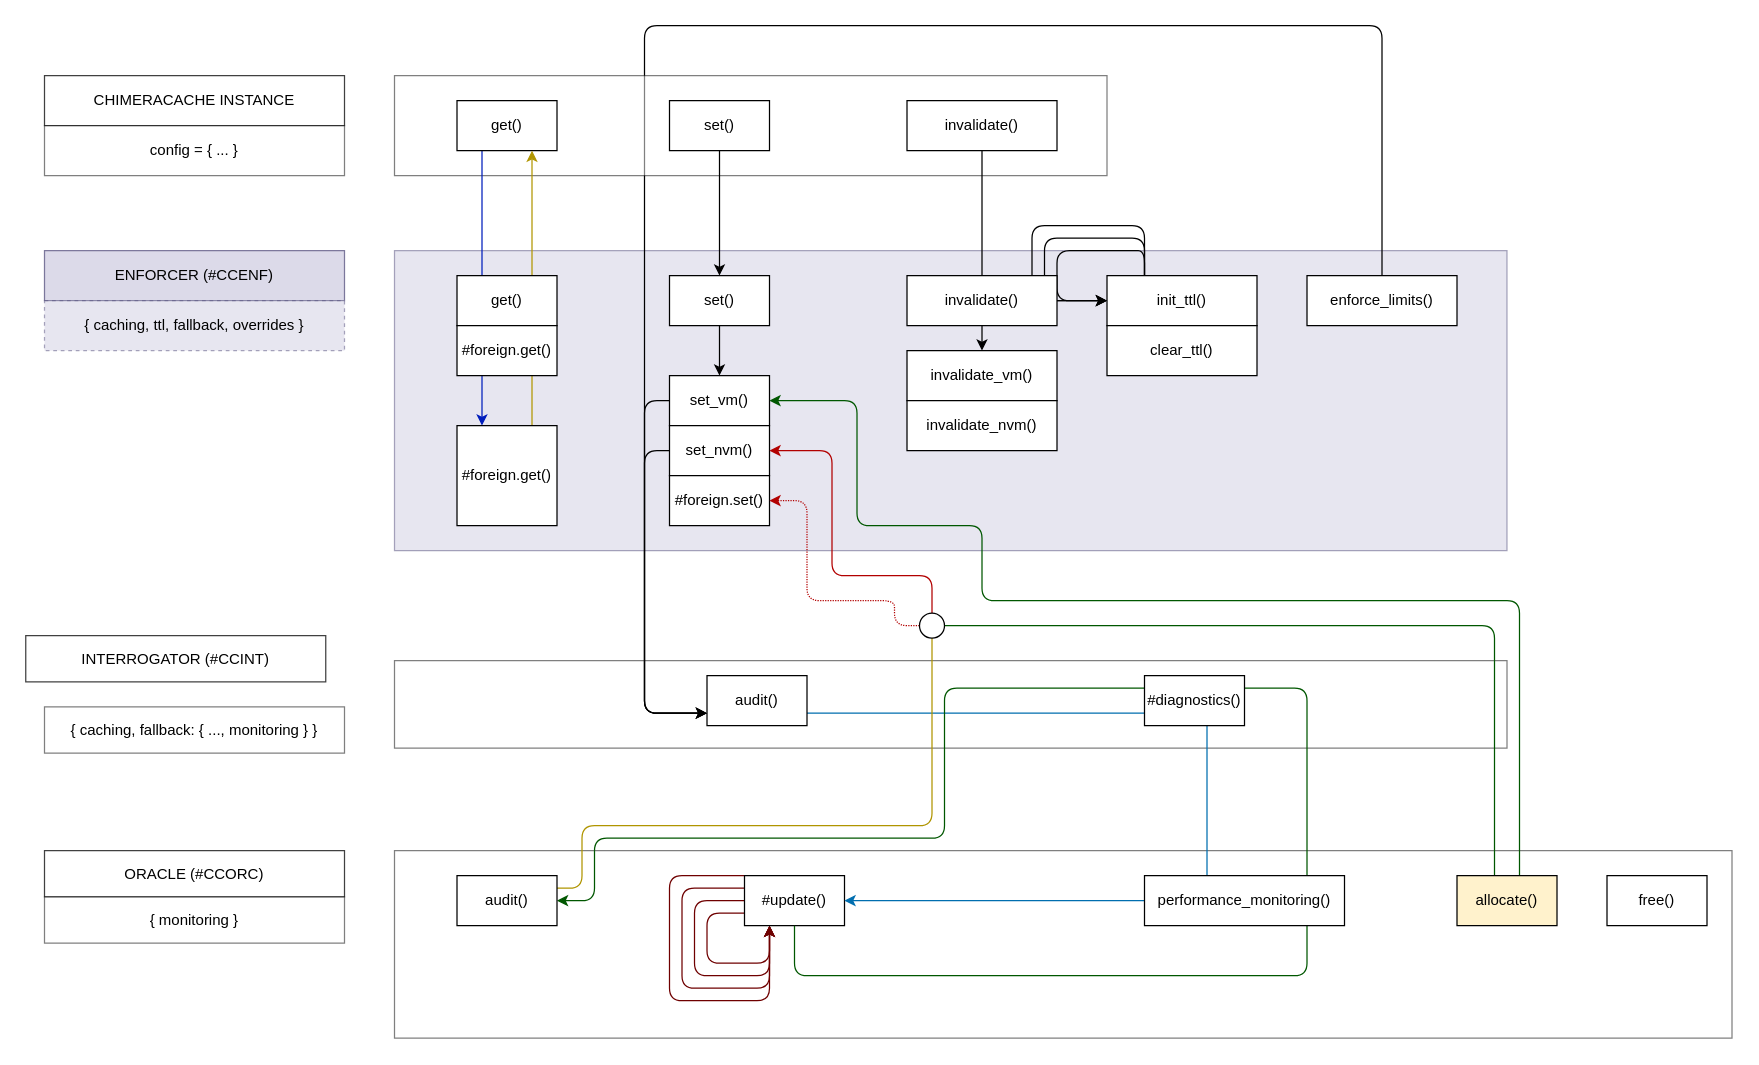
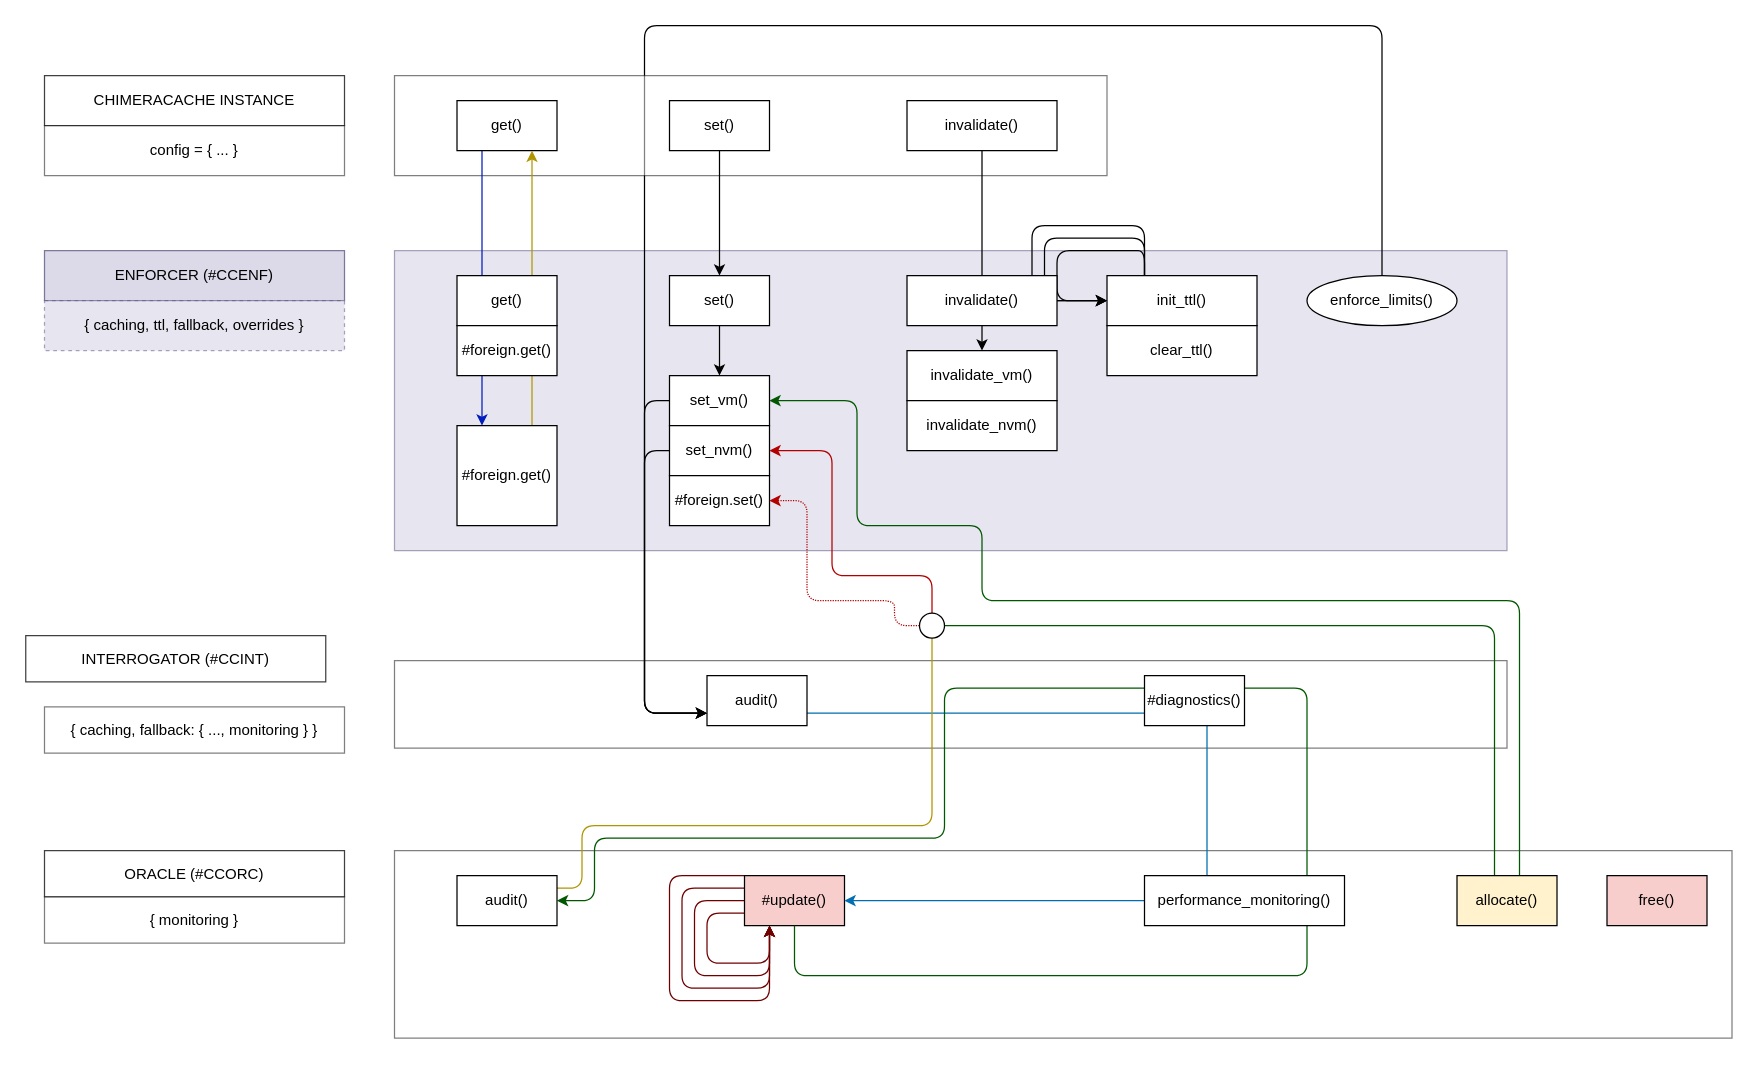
(1382, 301) -> (1382, 301)
(794, 901) -> (794, 901)
(1657, 901) -> (1657, 901)
